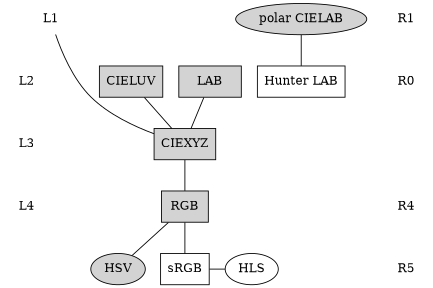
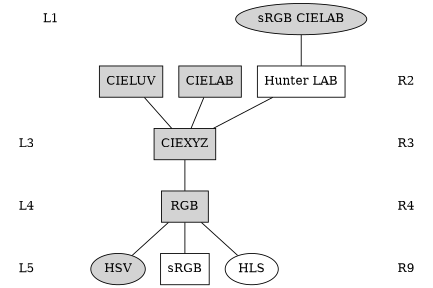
(301, 19) -> (301, 19)
(406, 19) -> none
(27, 82) -> none
(210, 82) -> (210, 82)
(406, 82) -> (406, 82)
(91, 97) -> (243, 113)
none -> (406, 144)
none -> (27, 269)
(217, 269) -> (220, 239)
(406, 269) -> (406, 269)
